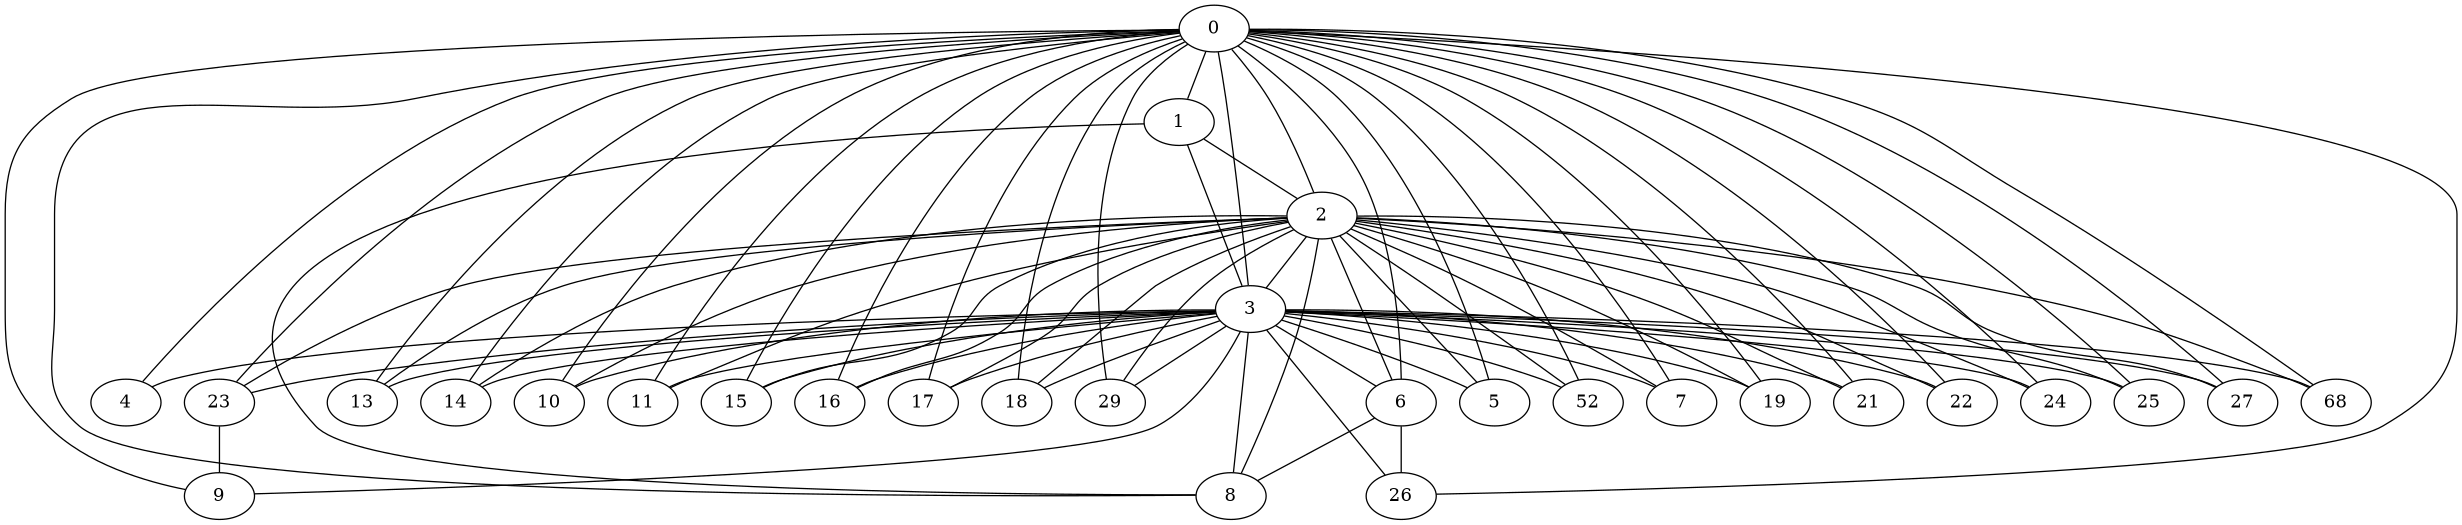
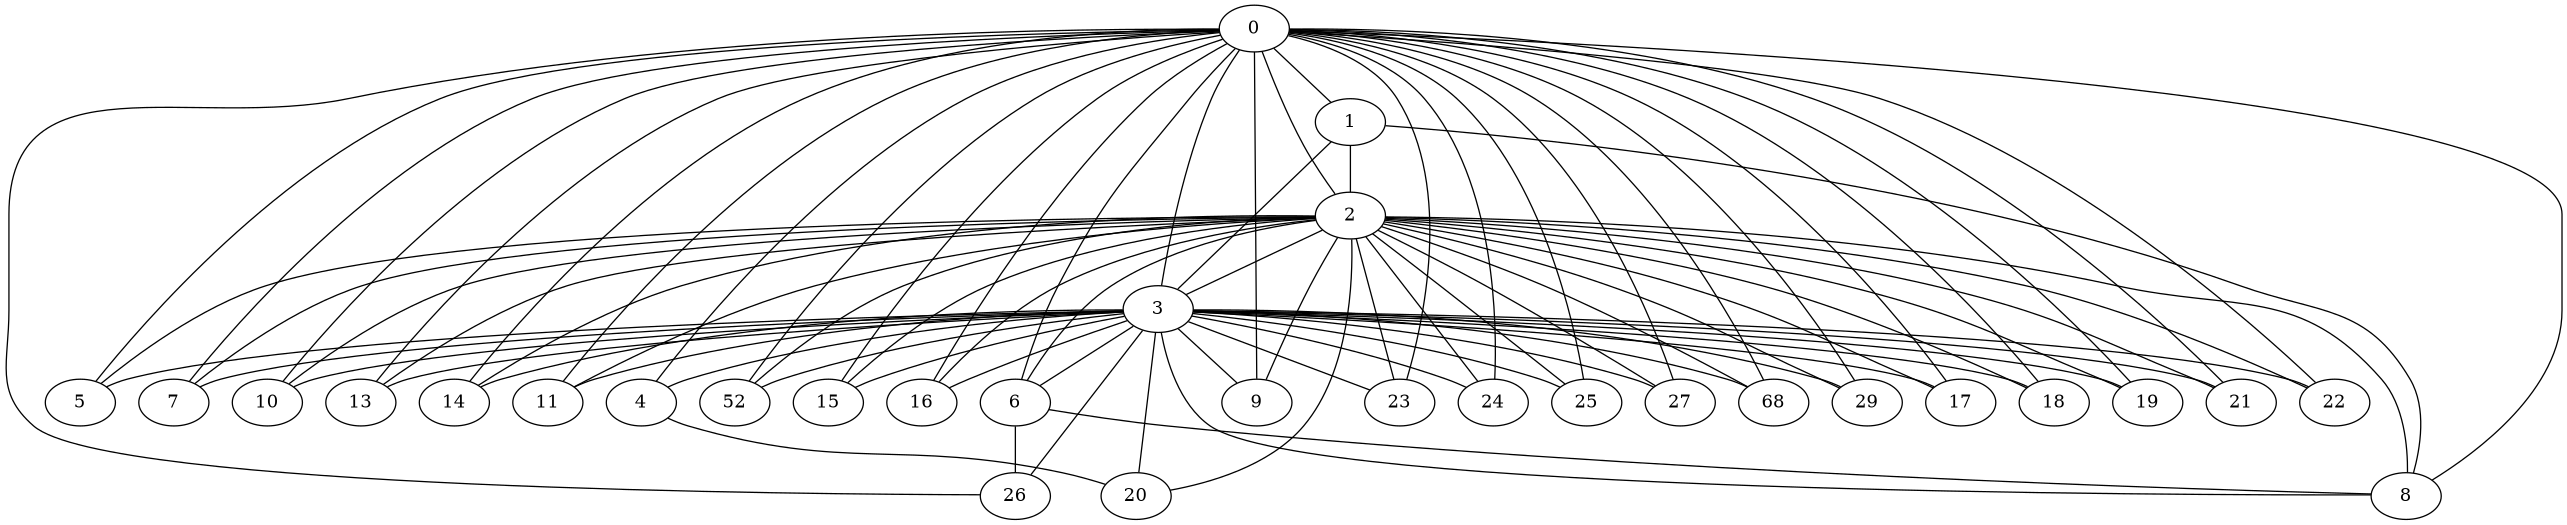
(219, 449) -> (1303, 300)
none -> (1136, 496)
